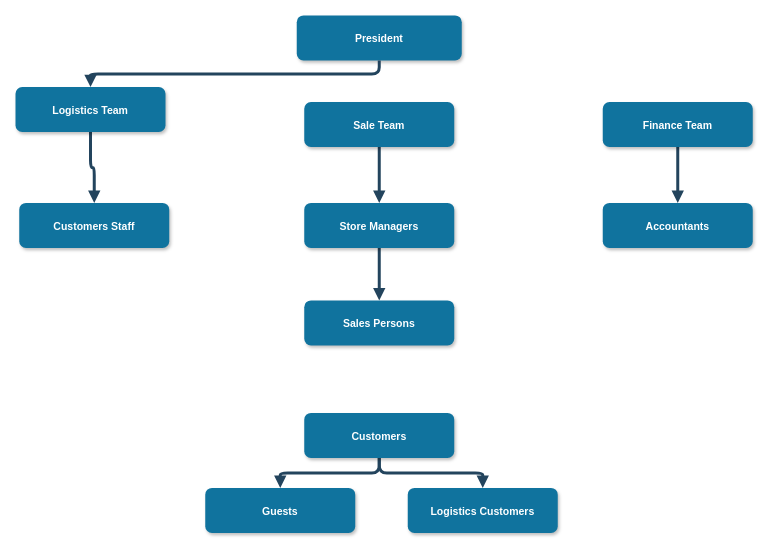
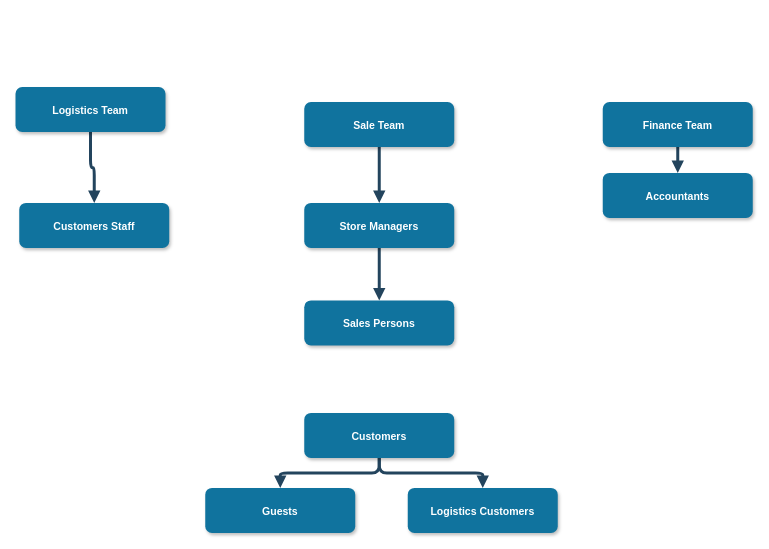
(379, 38) -> none
(237, 74) -> none
(678, 225) -> (678, 195)
